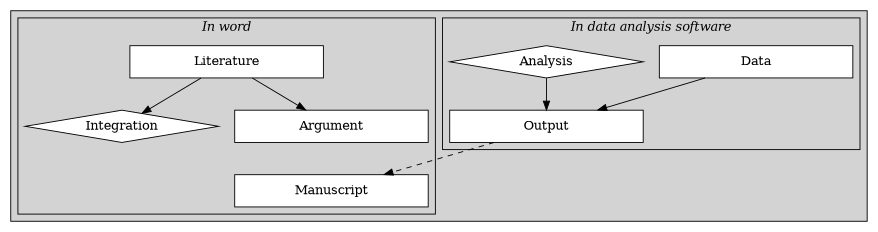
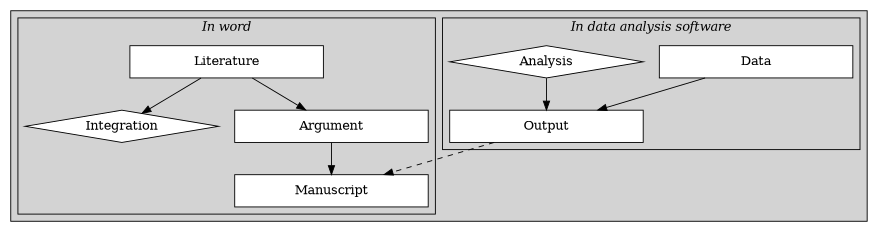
none -> (331, 154)
